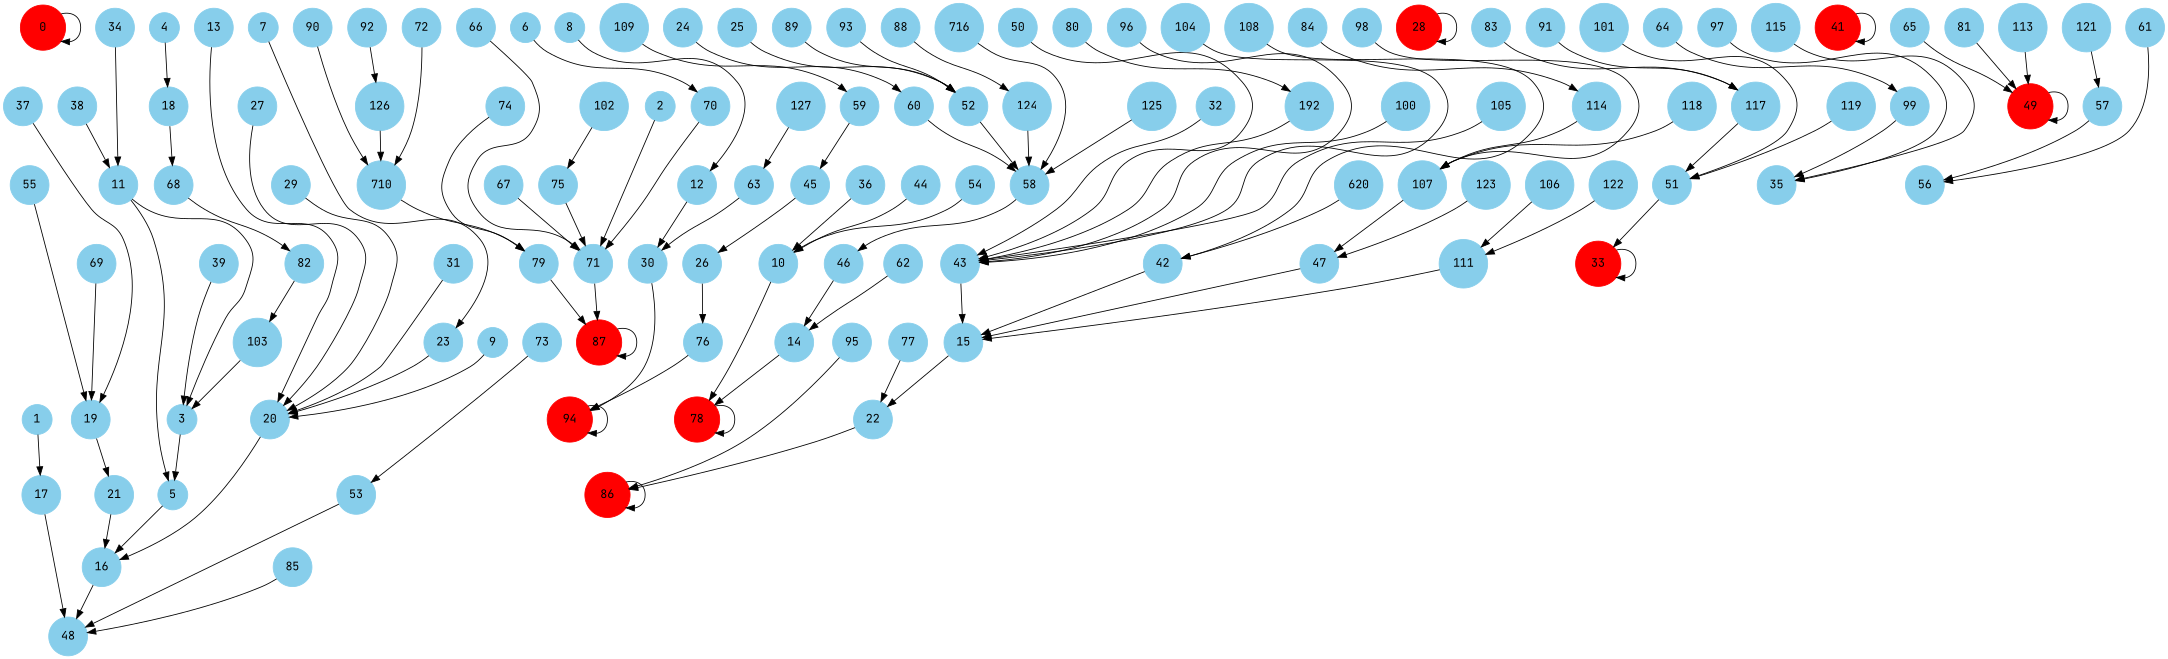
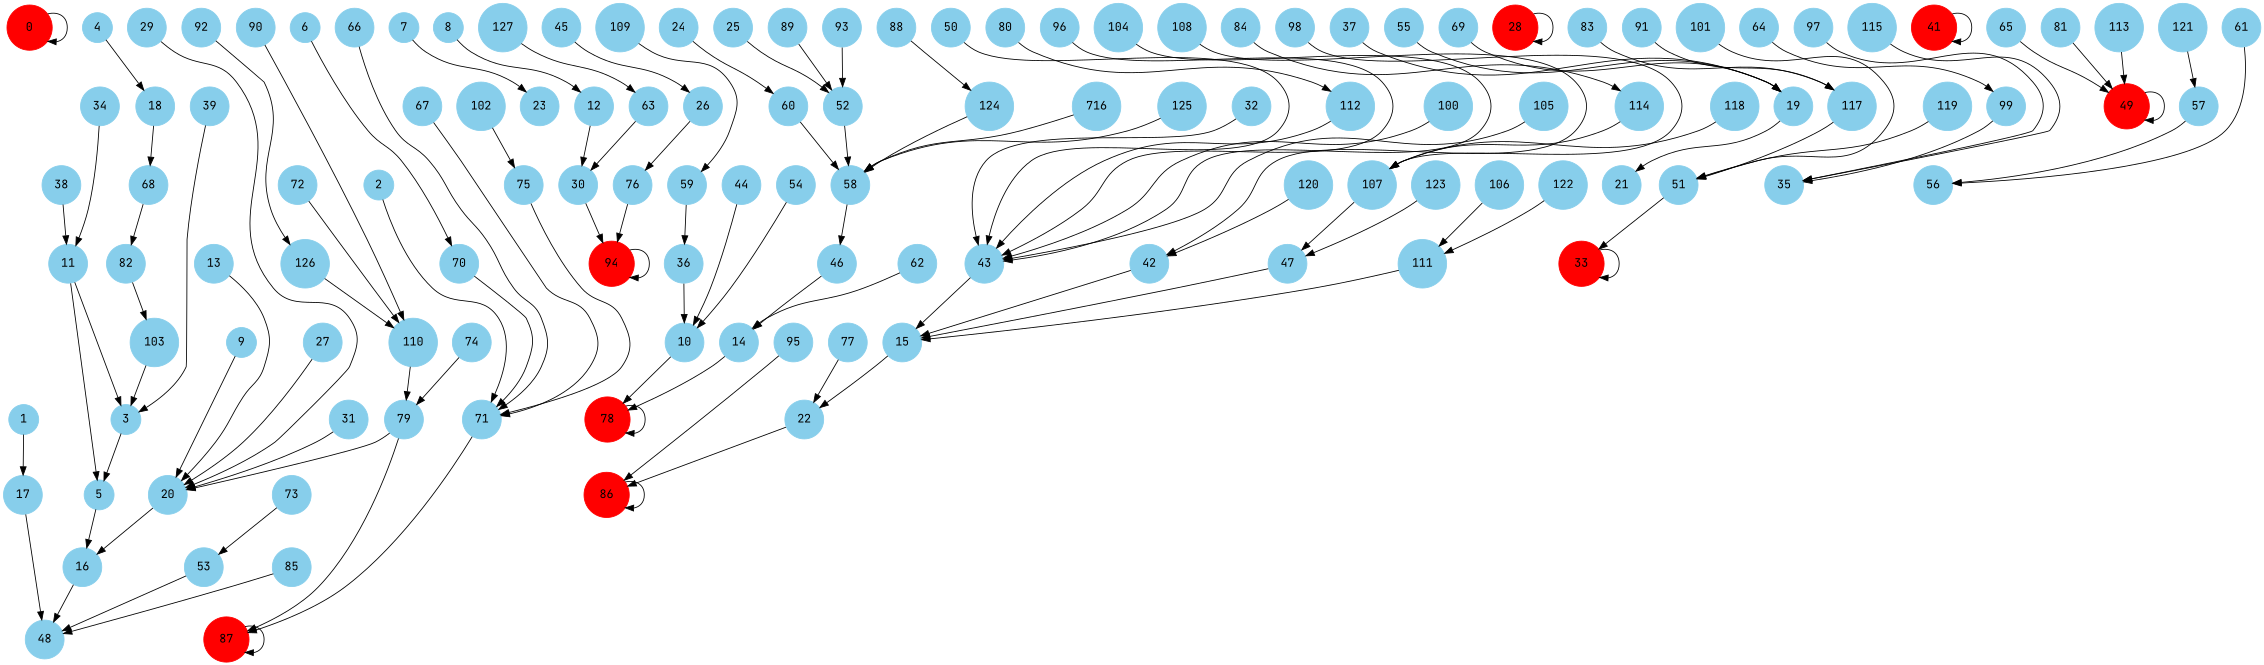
(1309, 106) -> (1350, 106)
(837, 142) -> (686, 220)
(381, 185) -> (413, 342)
(1359, 185) -> (1308, 185)
(365, 388) -> (294, 465)
(109, 527) -> none
